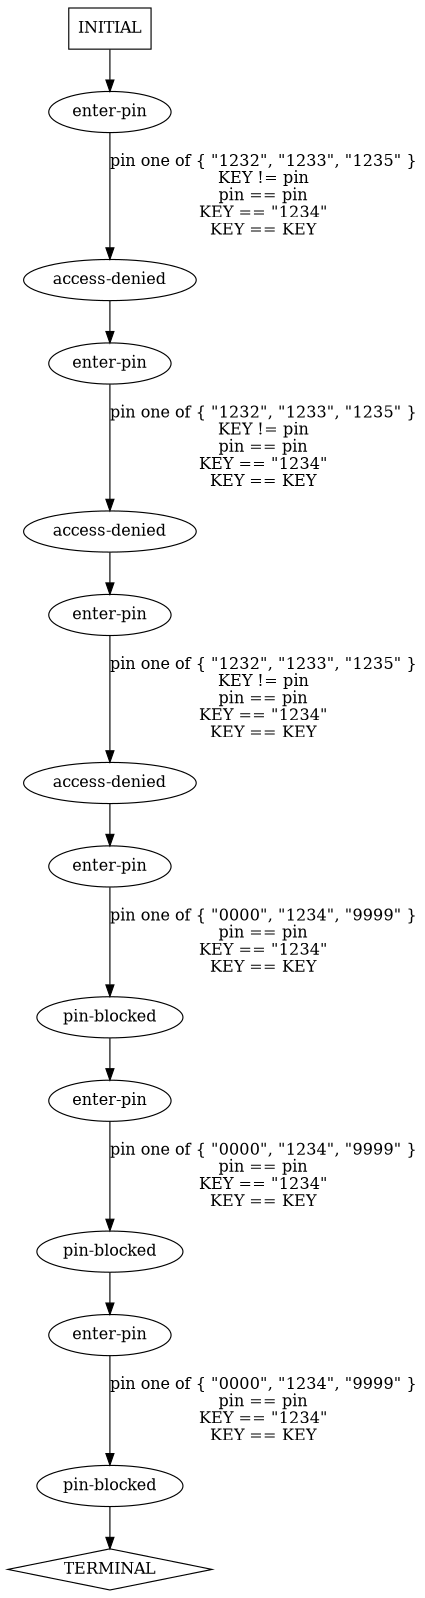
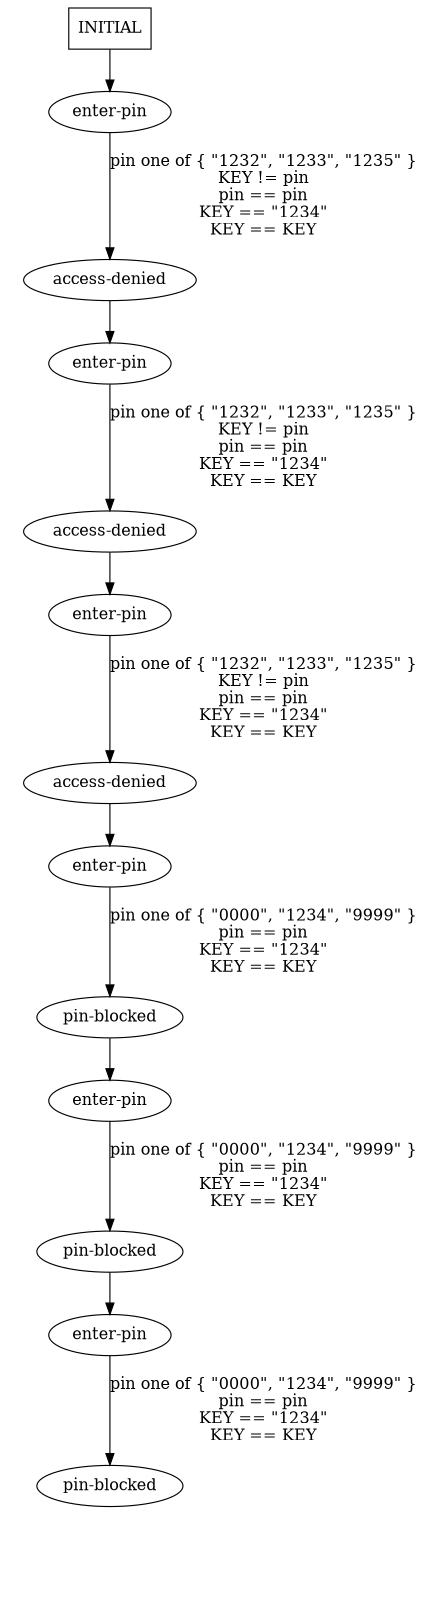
(110, 1569) -> none
